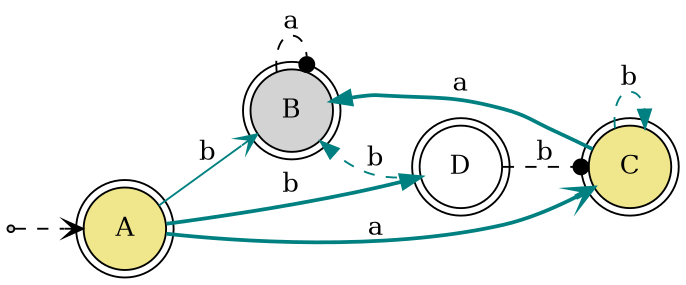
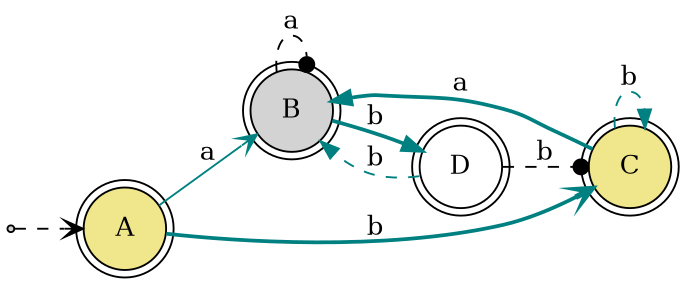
(208, 153) -> (208, 153)
(285, 206) -> (369, 131)
(376, 228) -> (376, 228)
